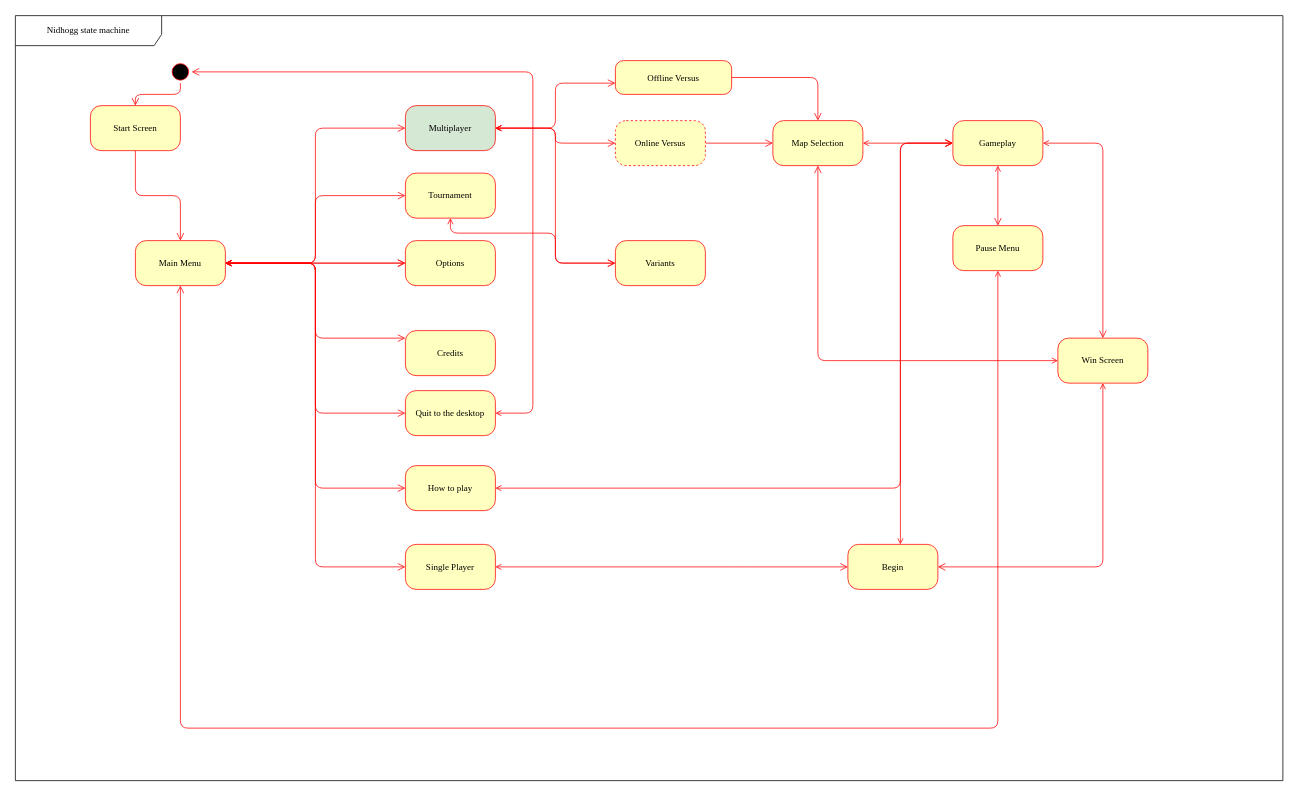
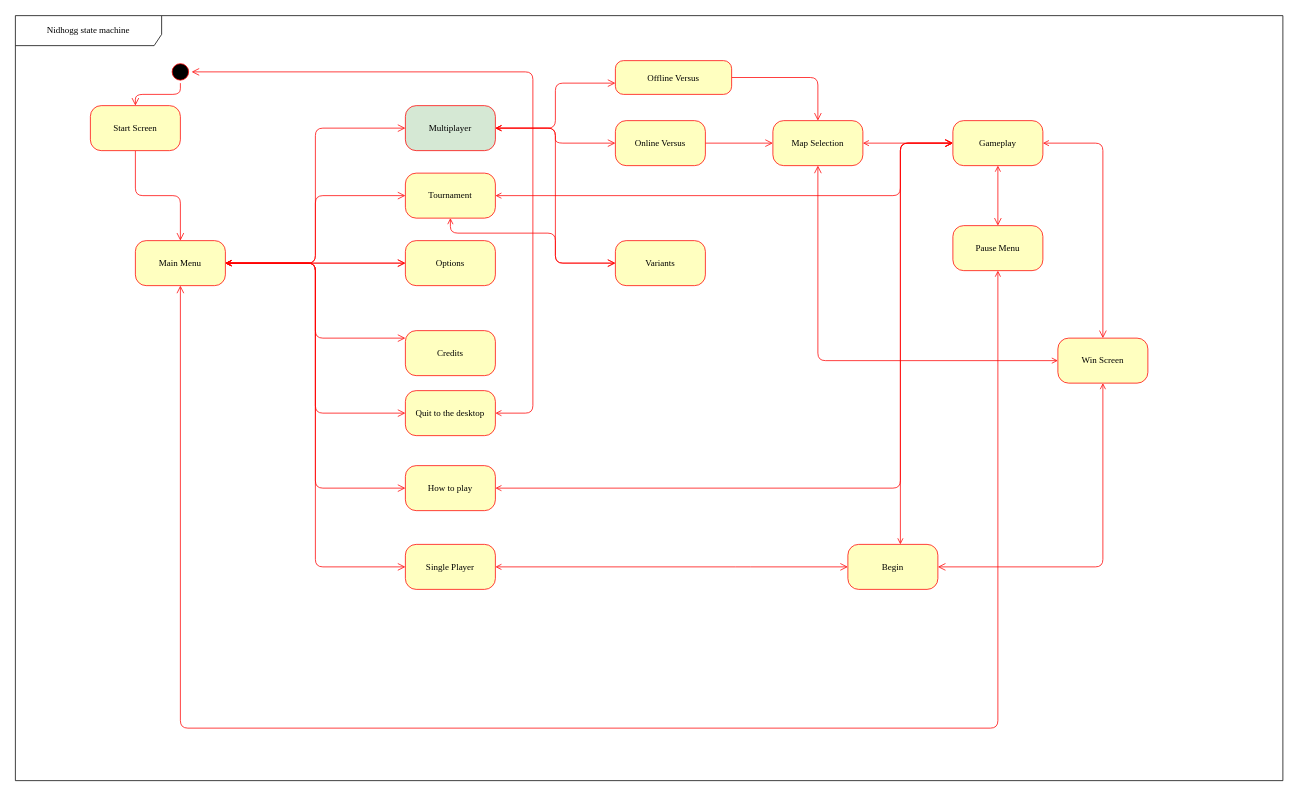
(660, 143) -> (660, 143)
none -> (697, 195)
